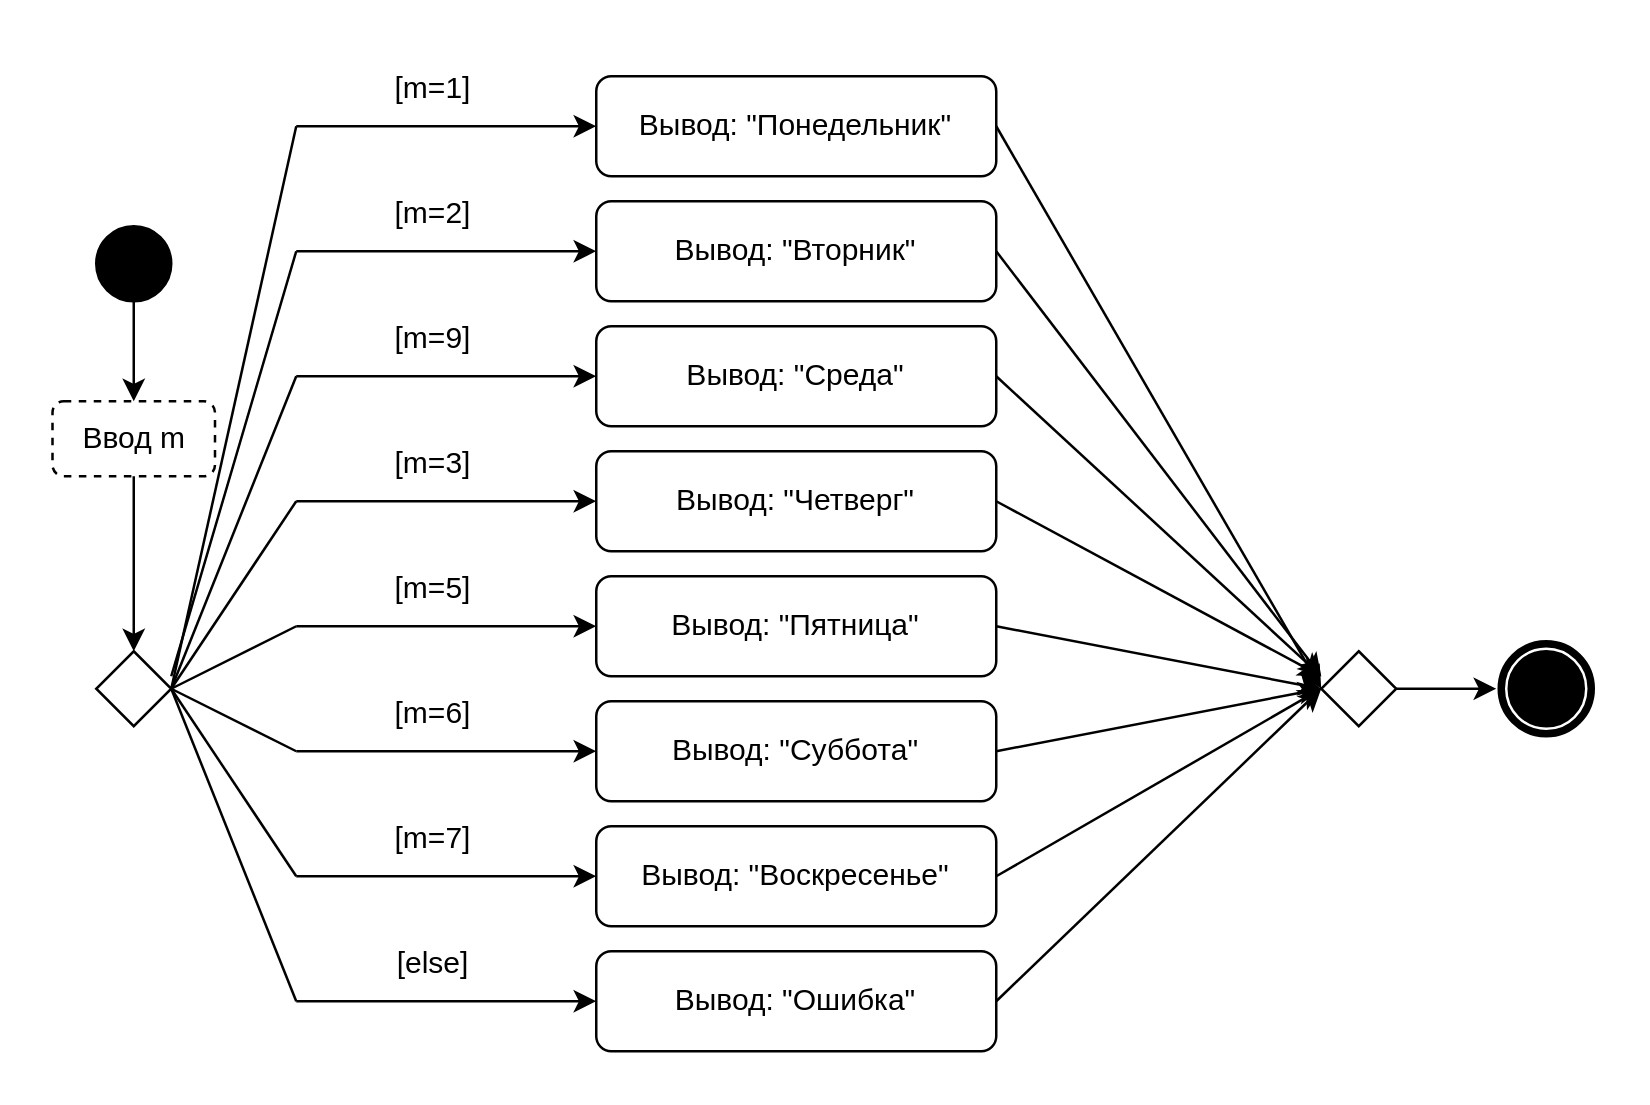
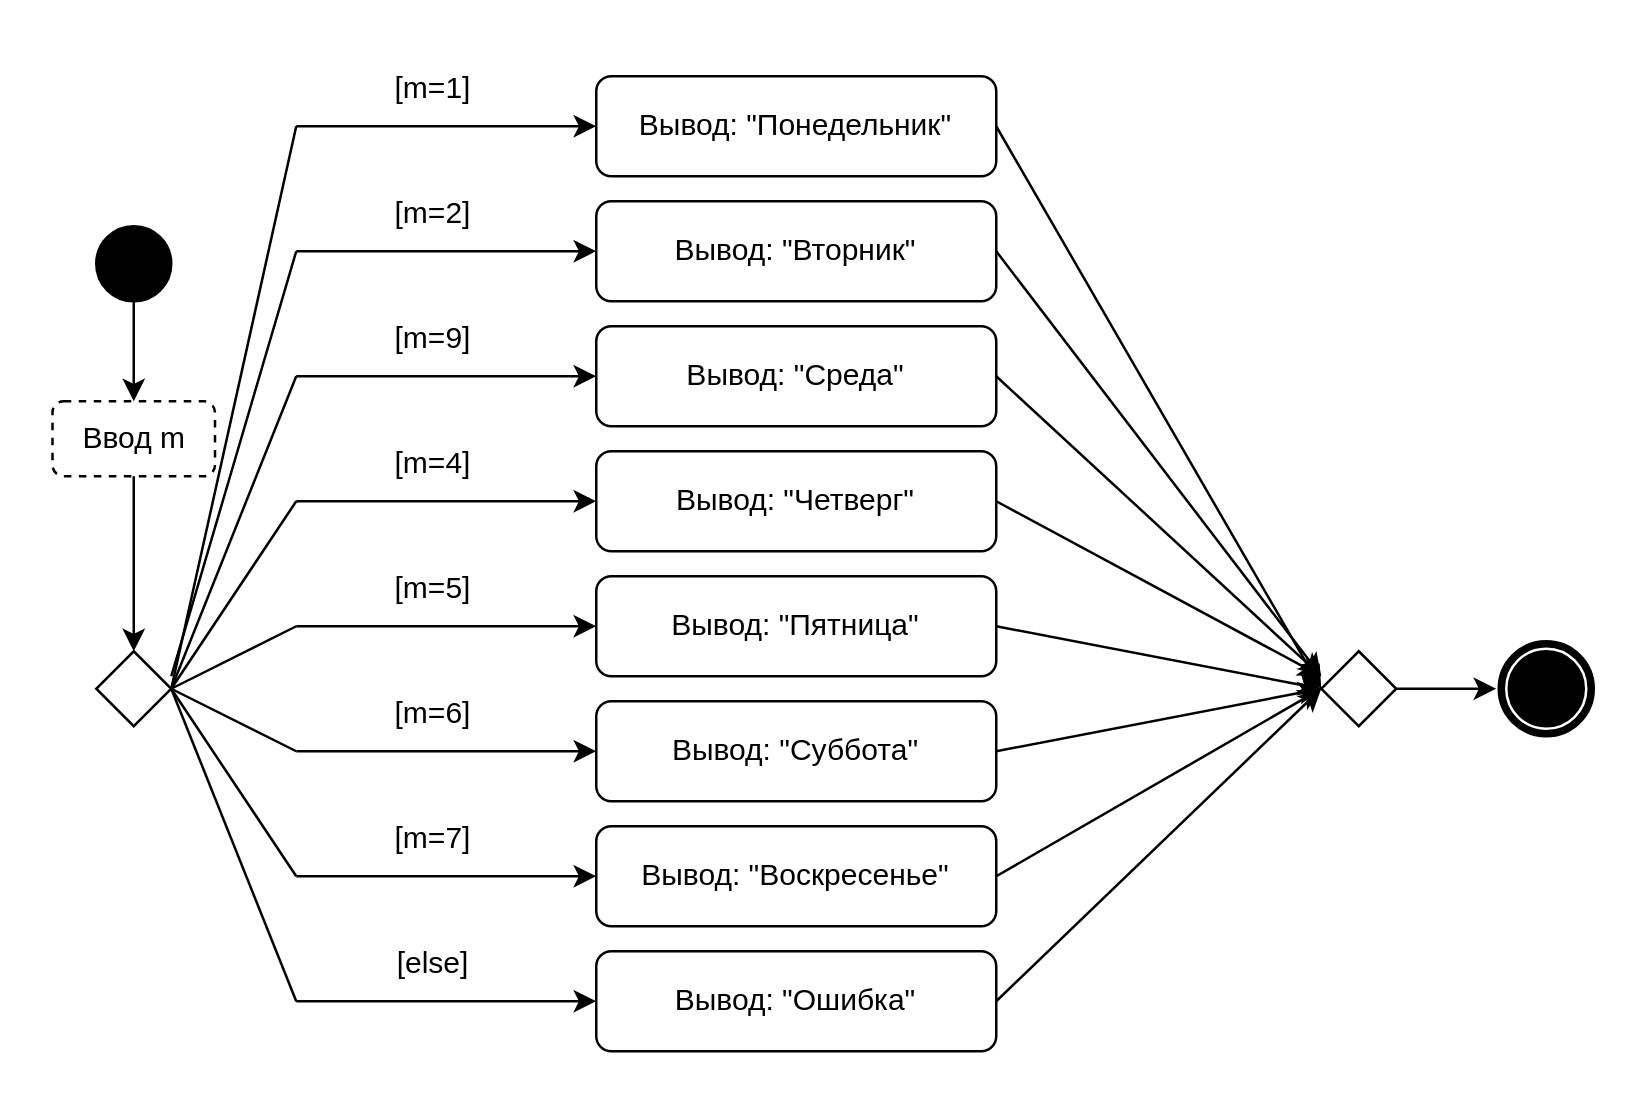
(434, 464) -> (434, 464)
